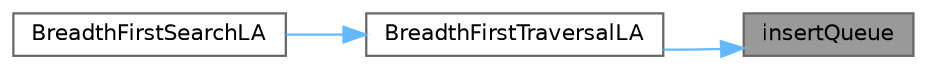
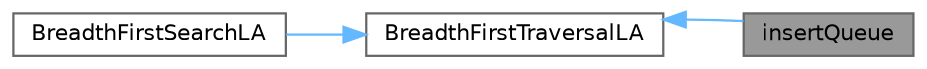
(692, 50) -> (715, 20)
